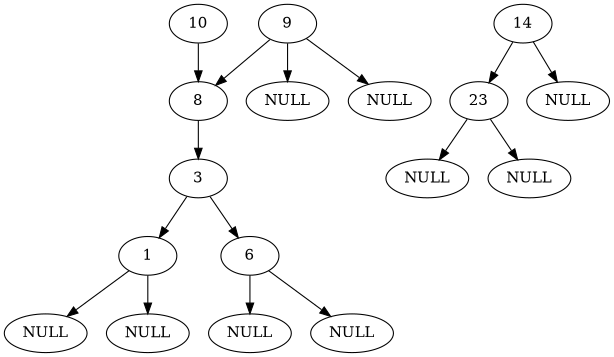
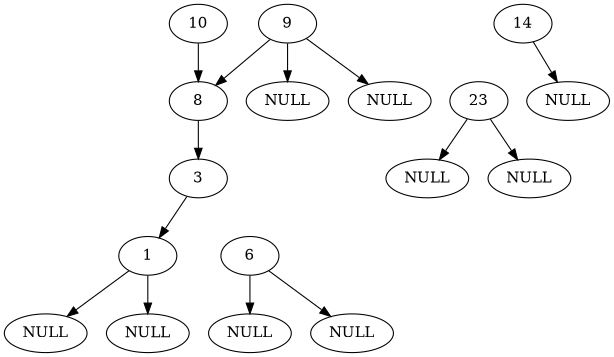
(504, 58) -> none
(221, 213) -> none
